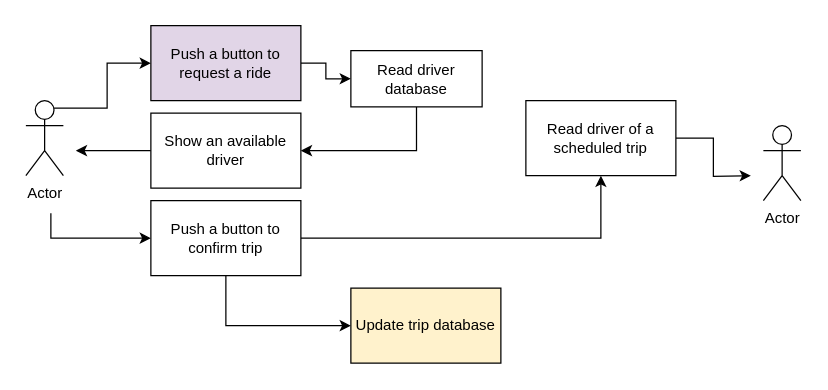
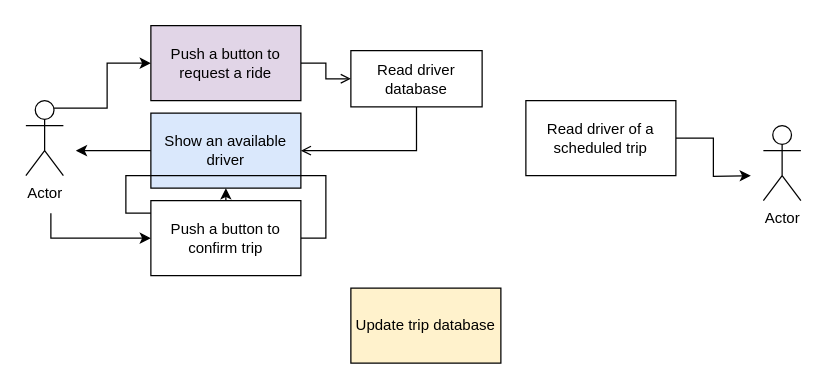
(341, 79) -> (343, 79)
(226, 151) -> (226, 151)
(311, 151) -> (308, 151)
(489, 238) -> (228, 176)
(259, 326) -> none
